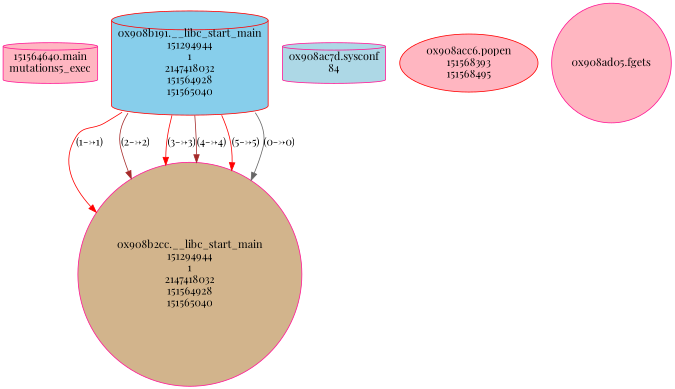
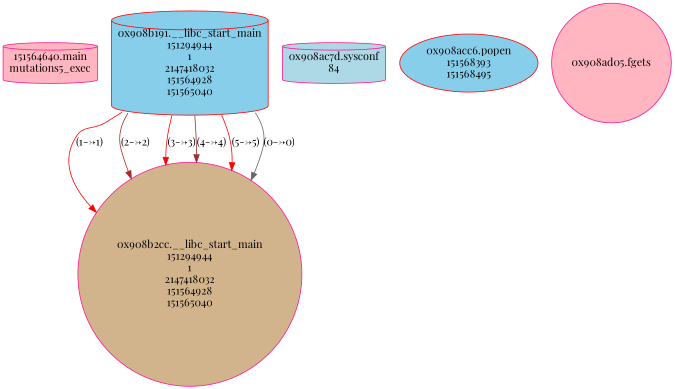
(469, 63) -> (469, 63)
